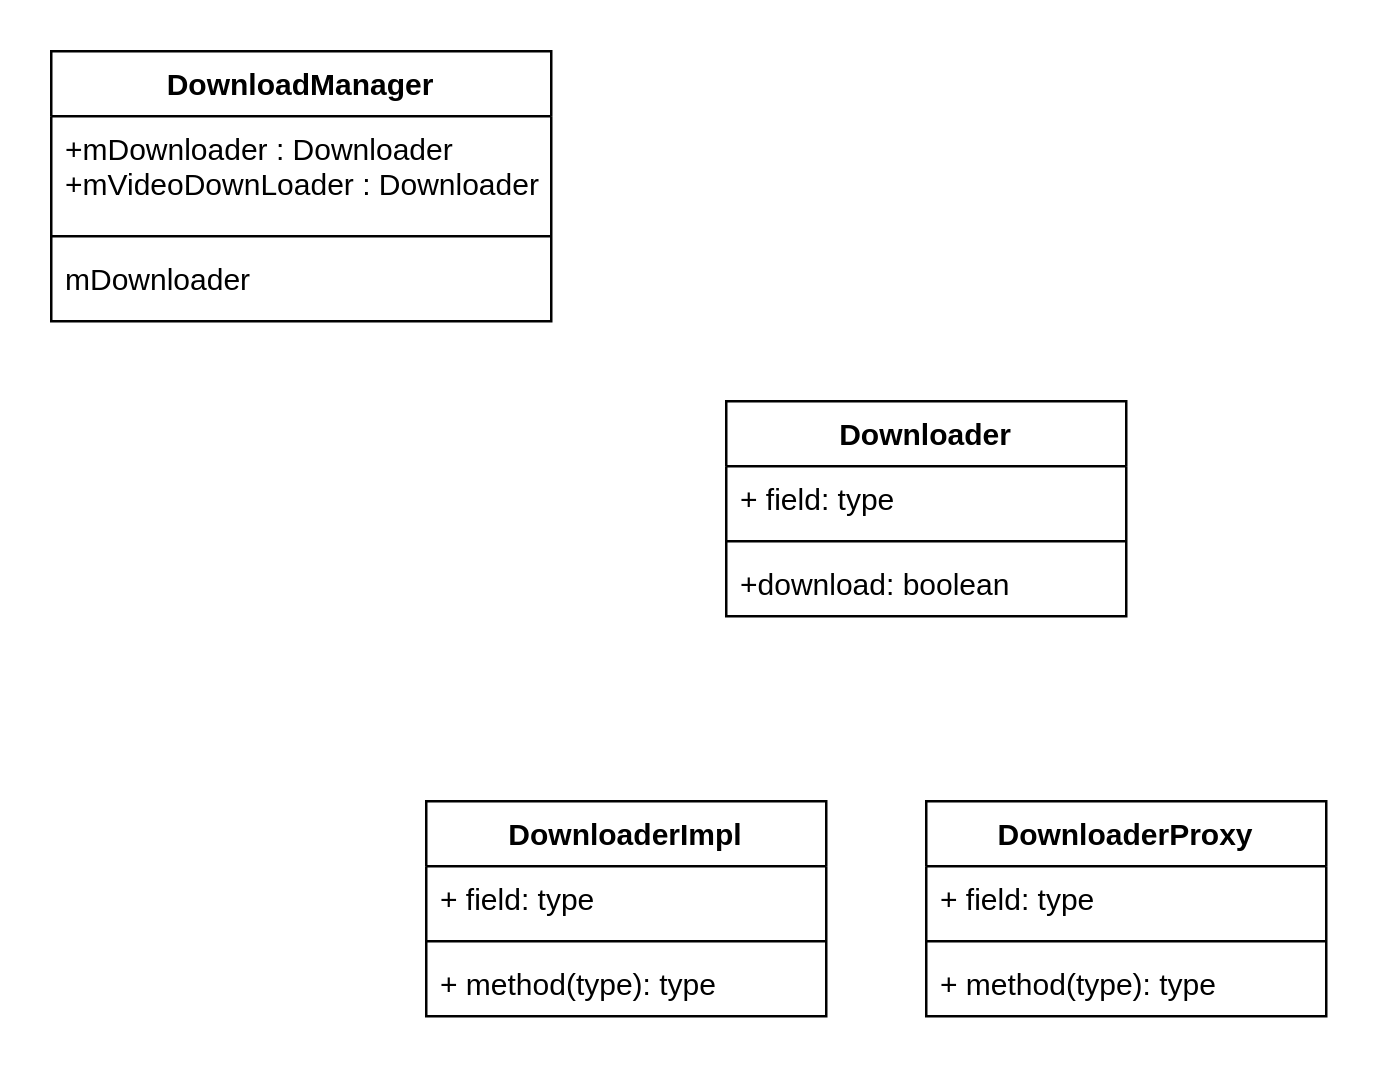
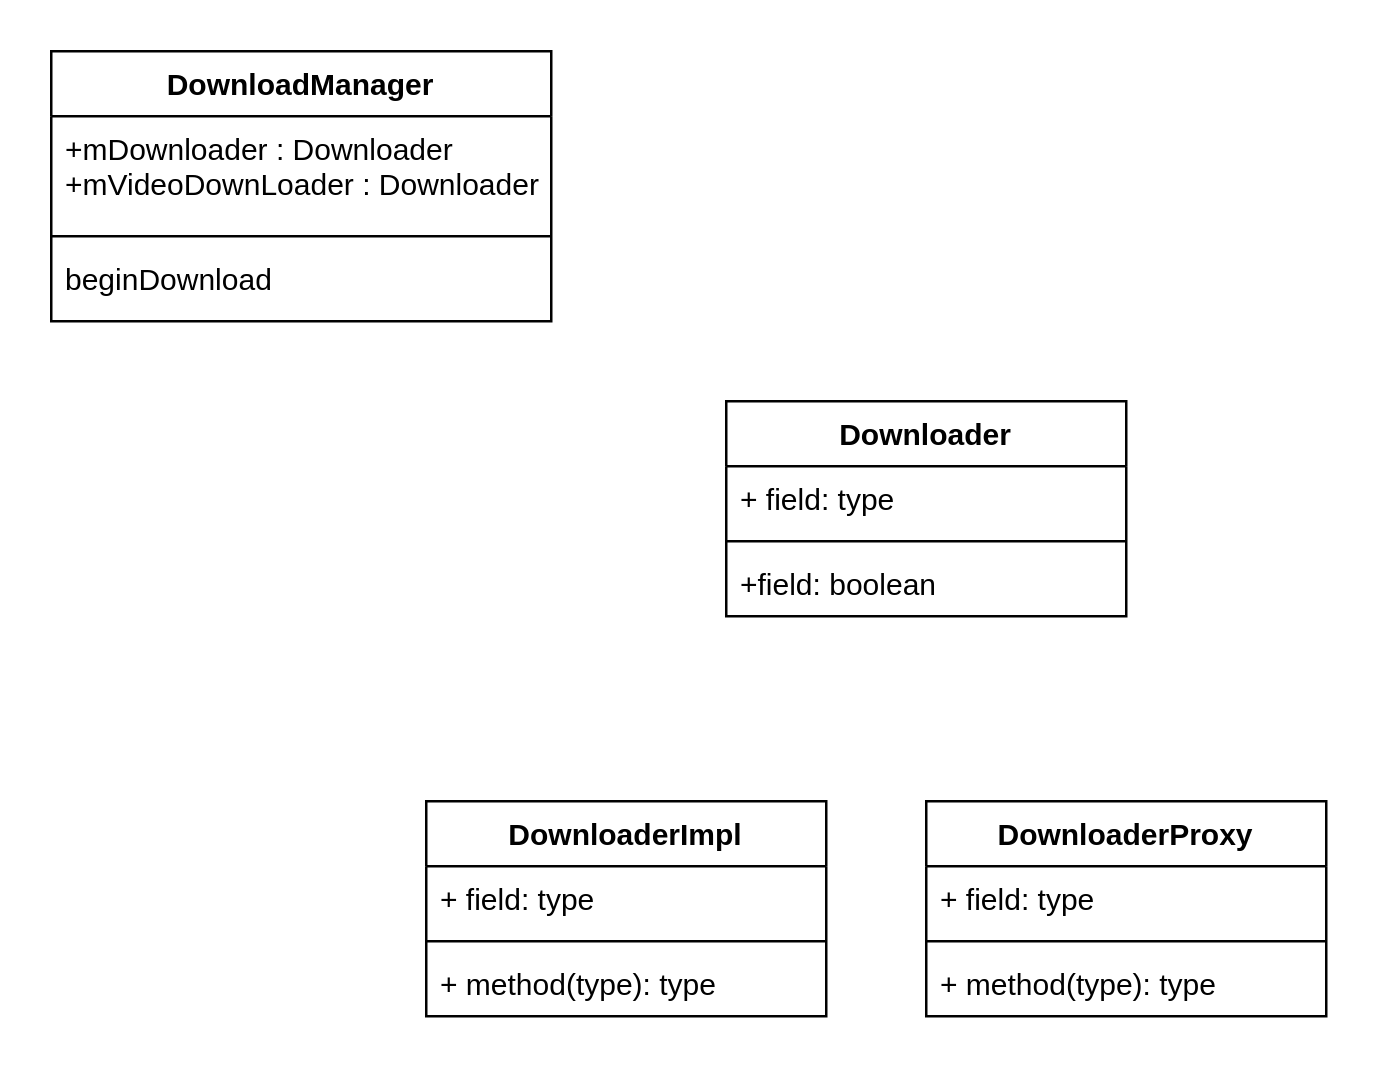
(154, 280) -> (166, 280)
(876, 585) -> (847, 585)
